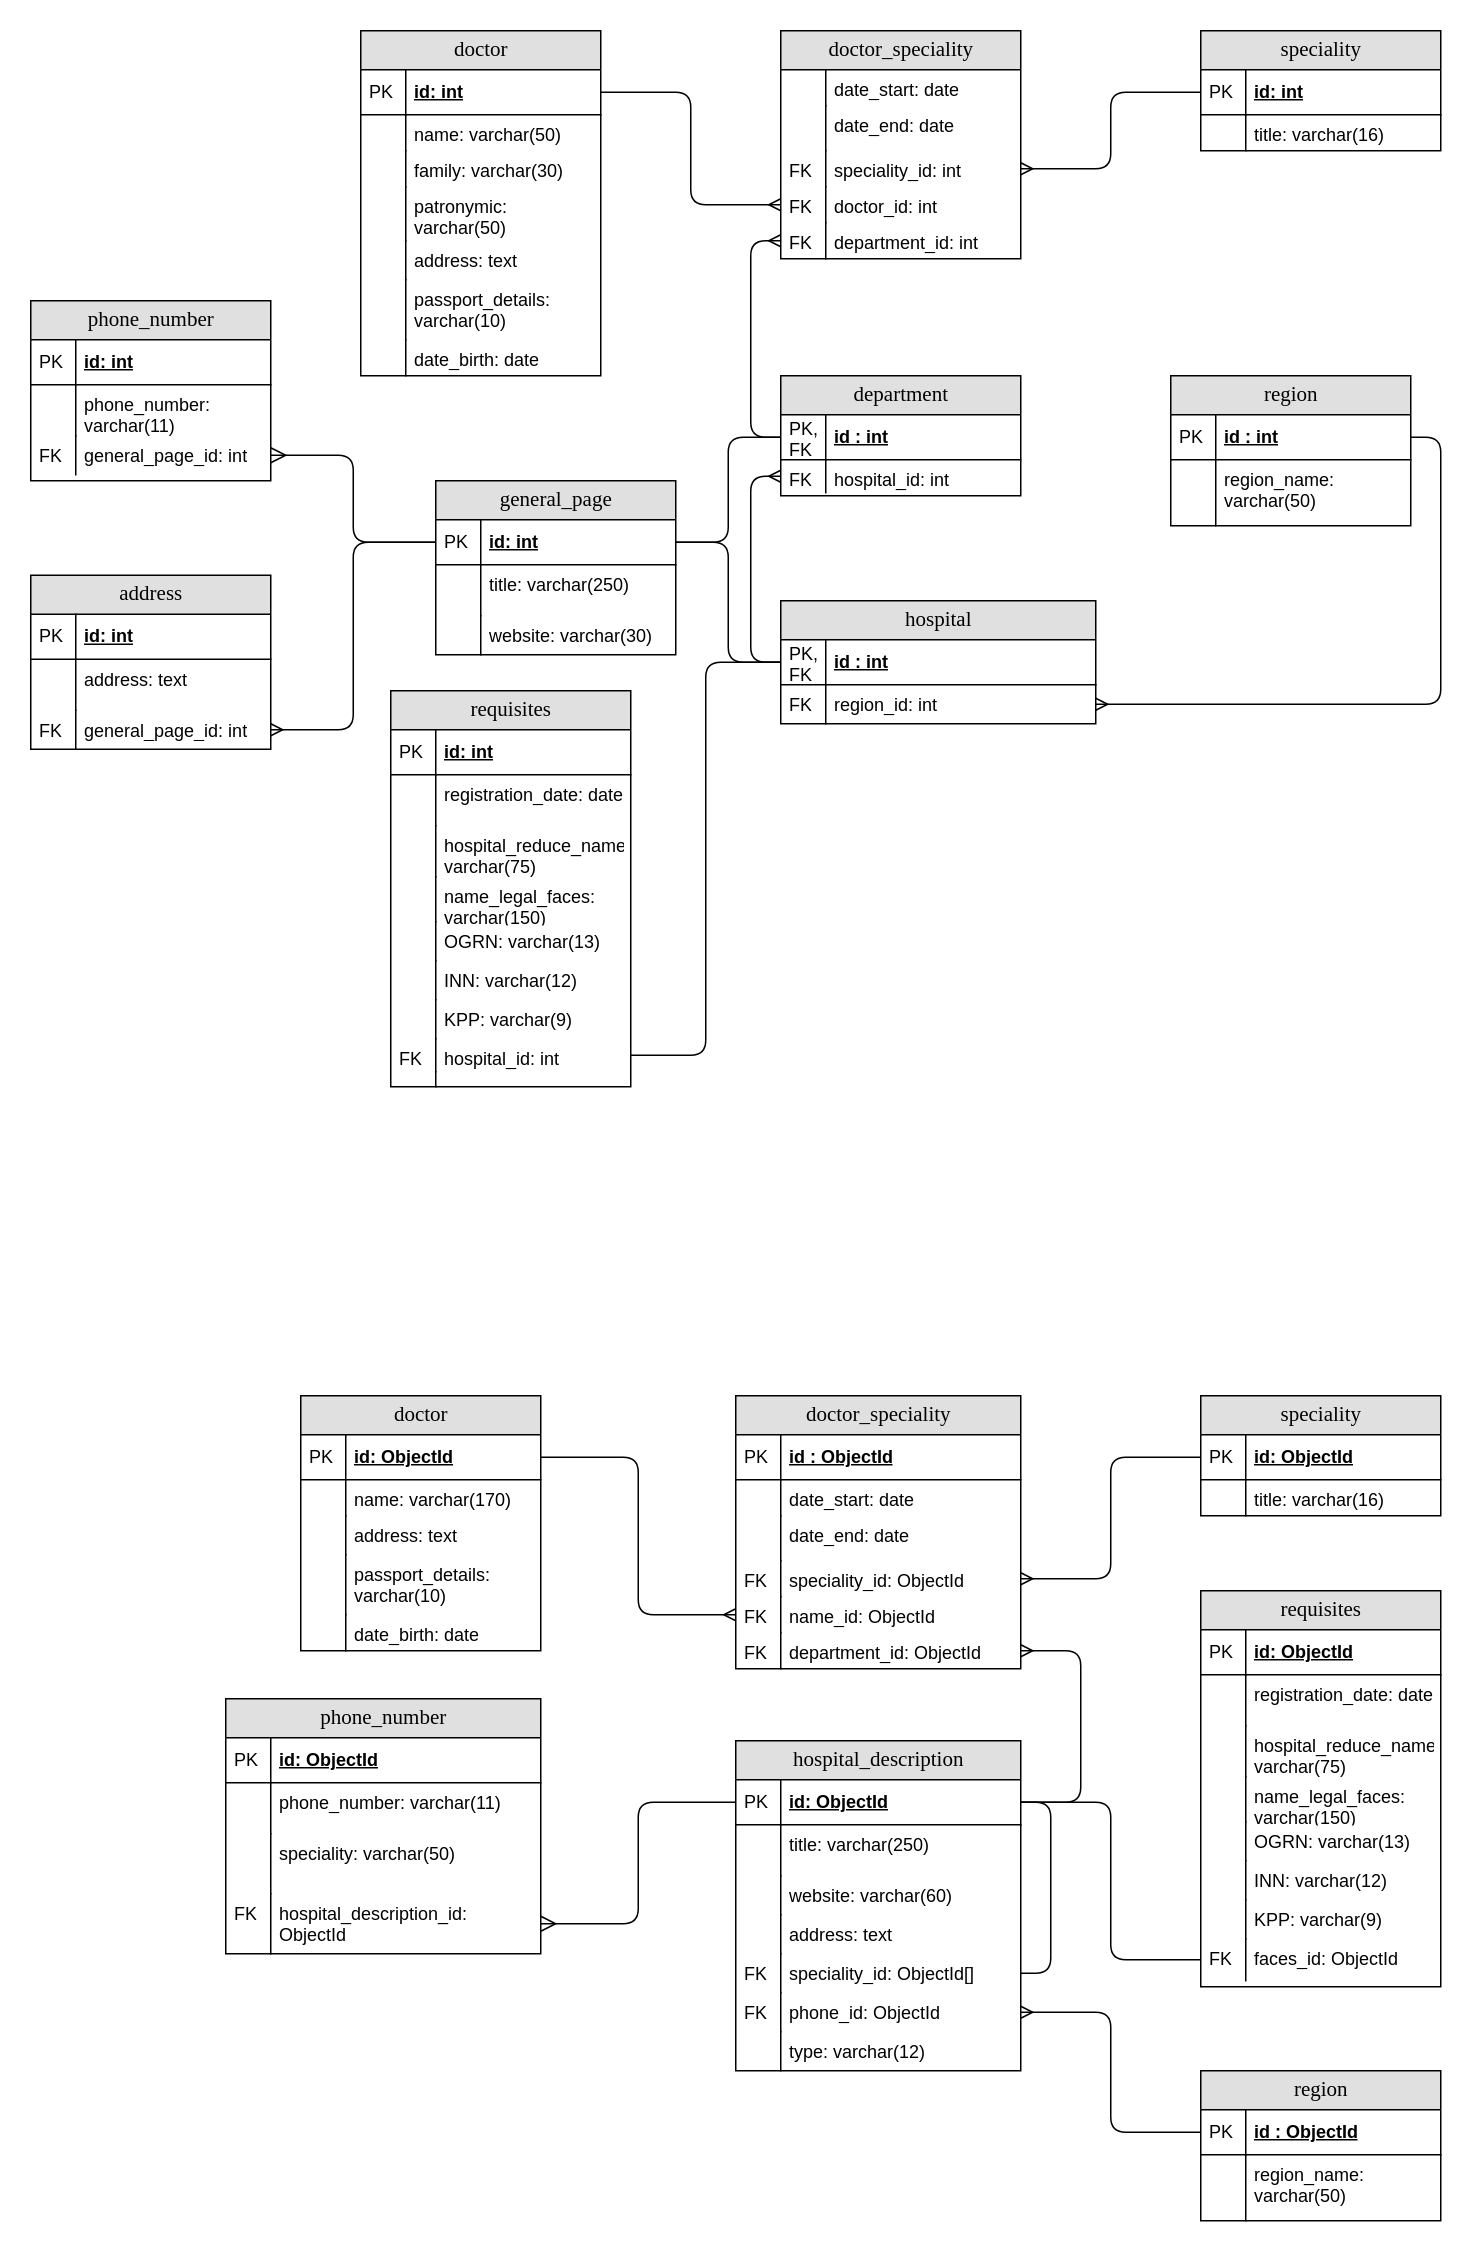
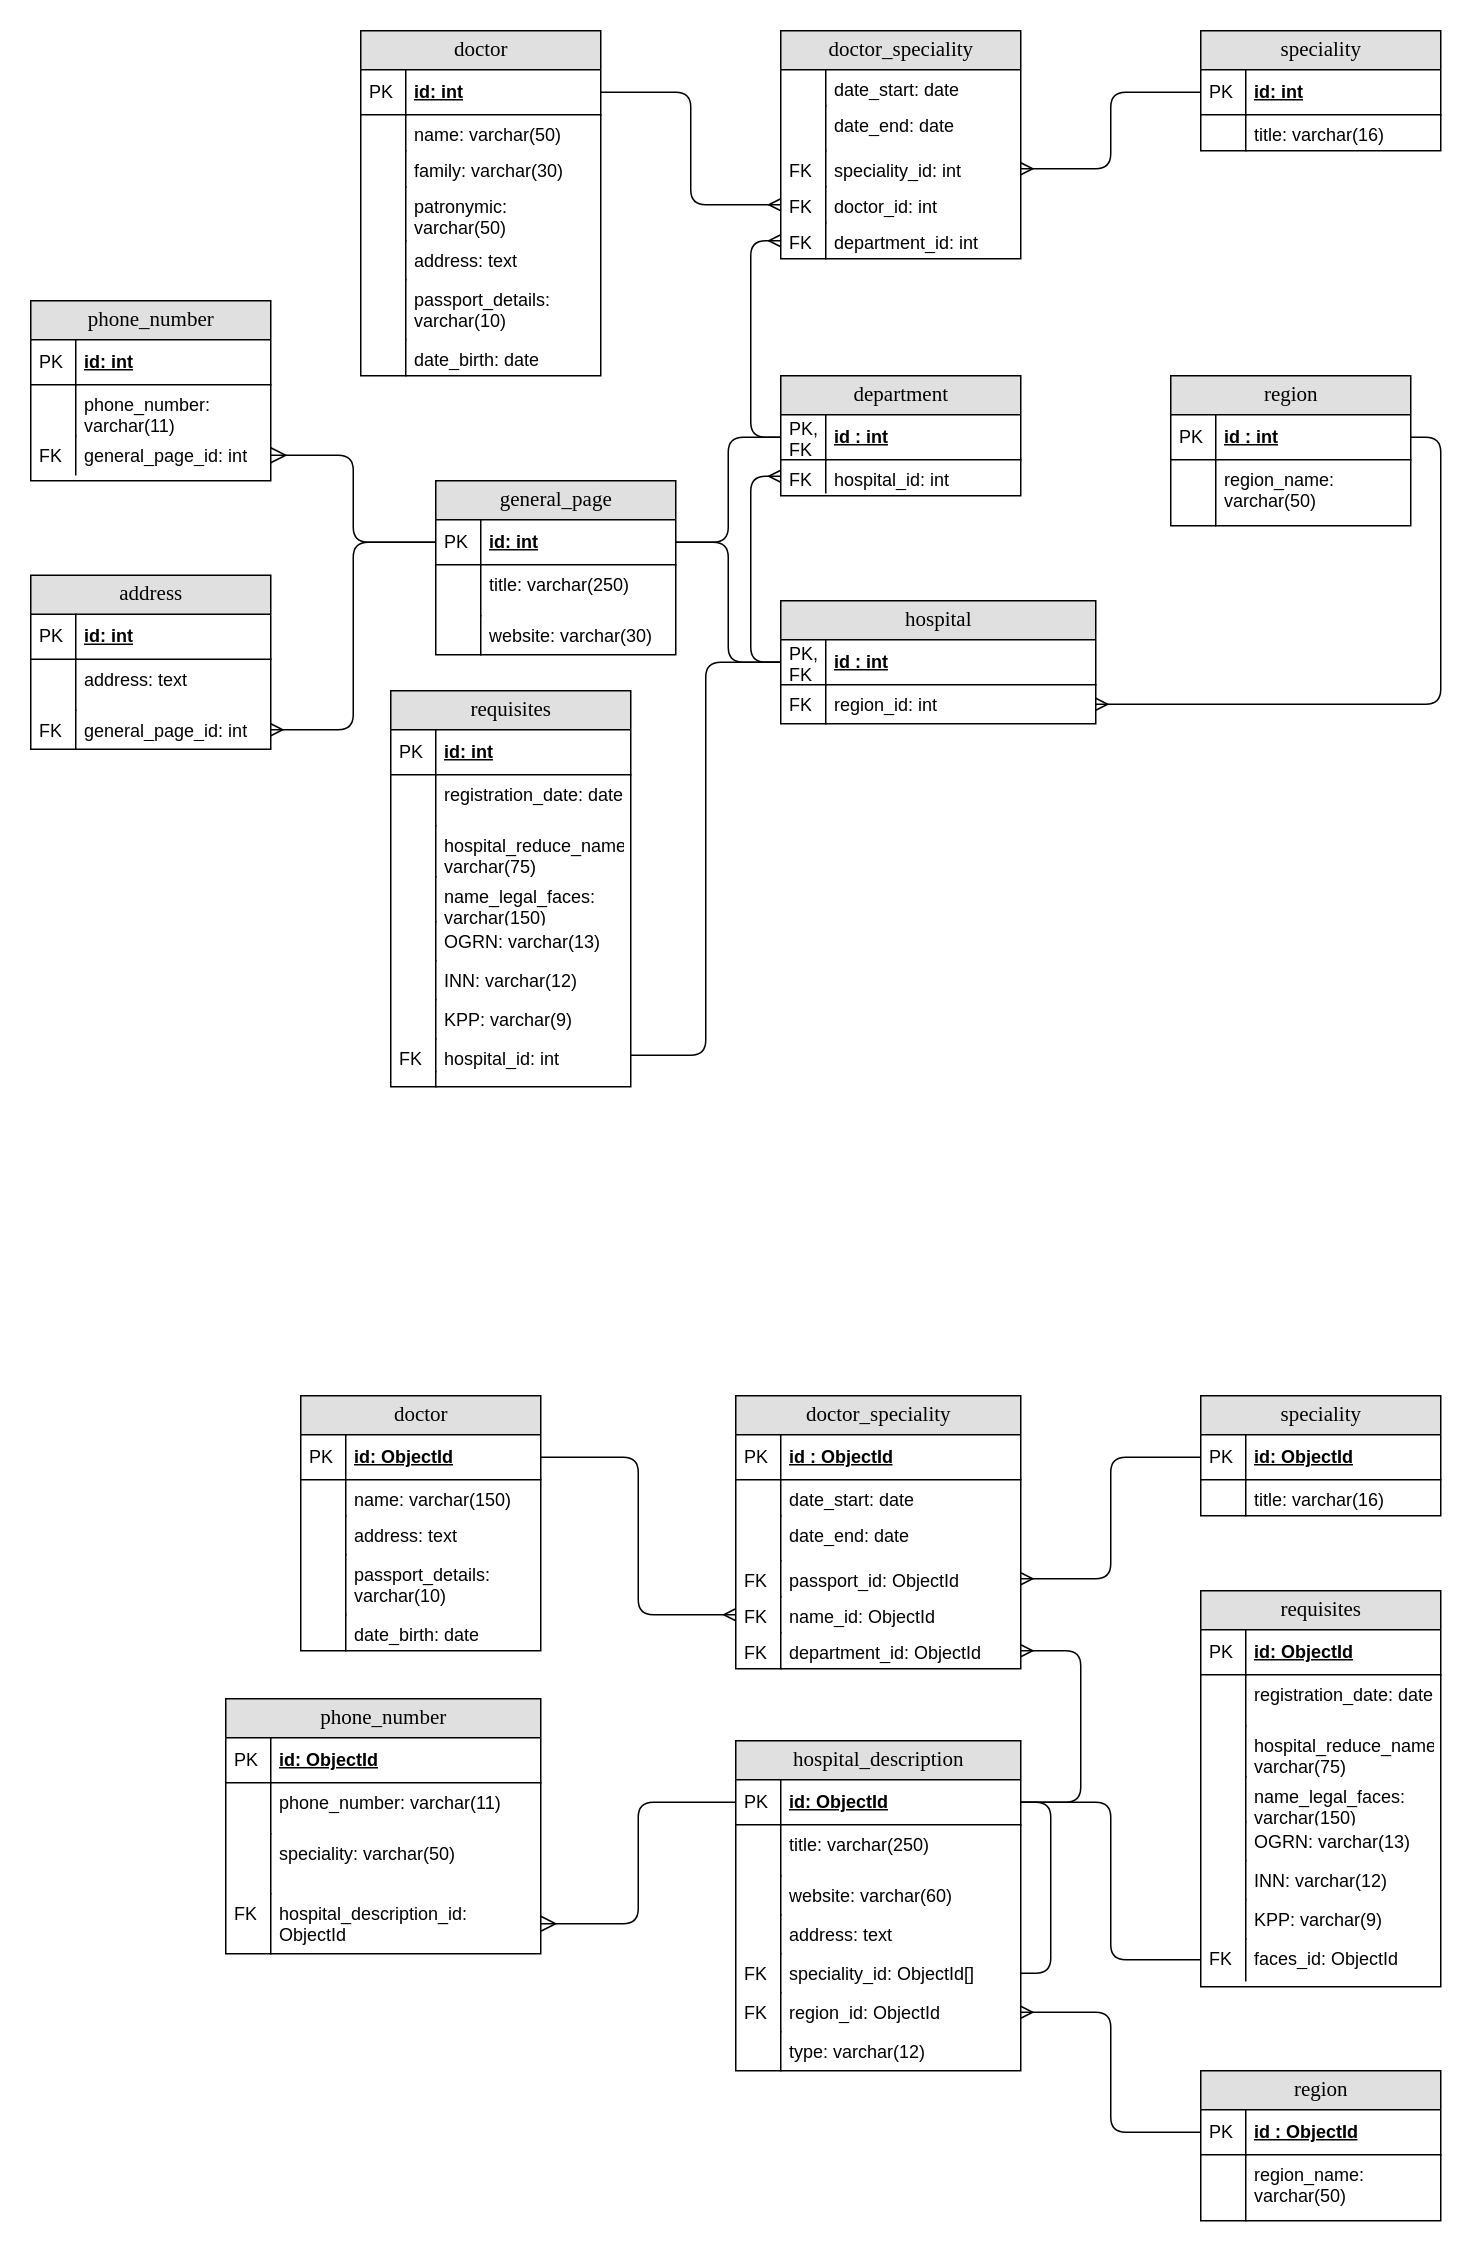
(441, 1501) -> (441, 1501)
(892, 1582) -> (889, 1582)
(873, 2014) -> (876, 2014)
